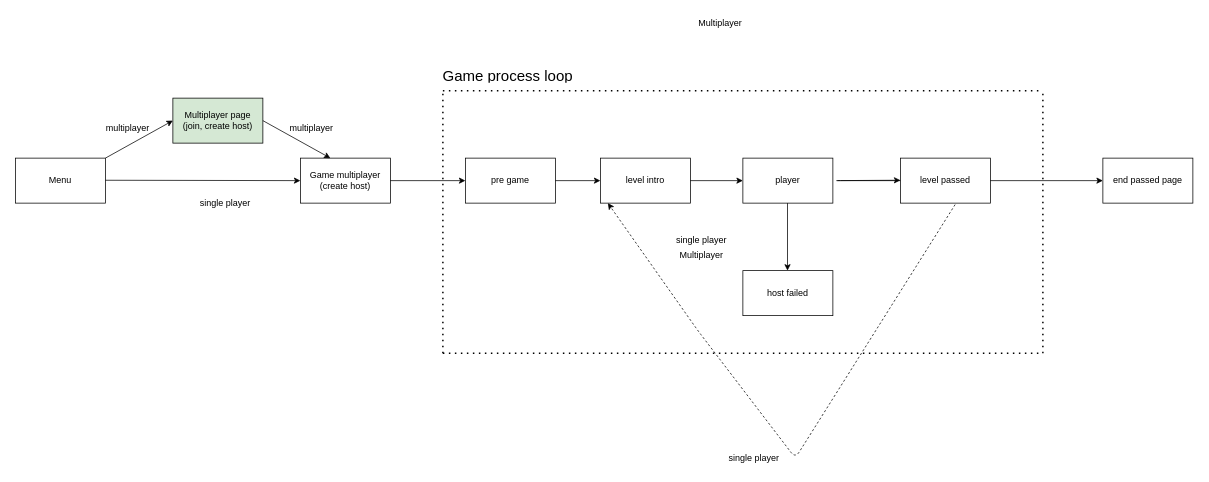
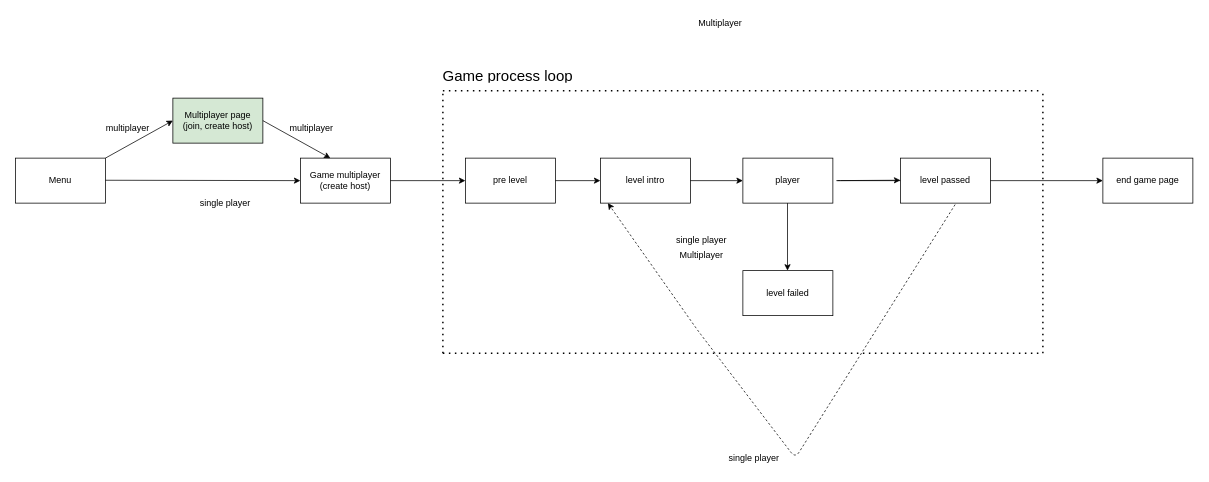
(510, 180) -> (510, 180)
(1148, 180) -> (1148, 180)
(788, 293) -> (788, 293)
